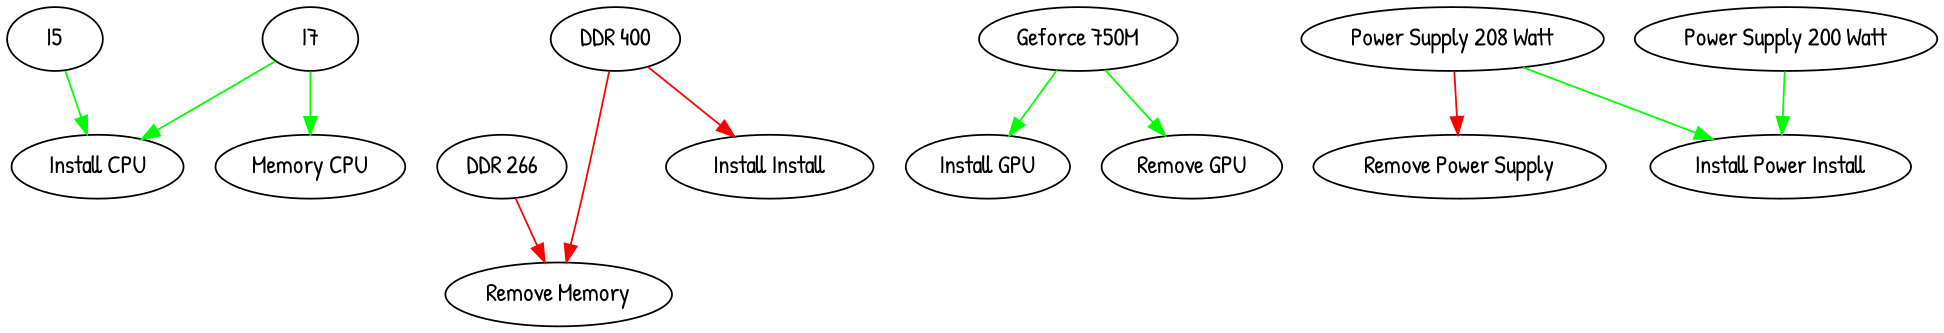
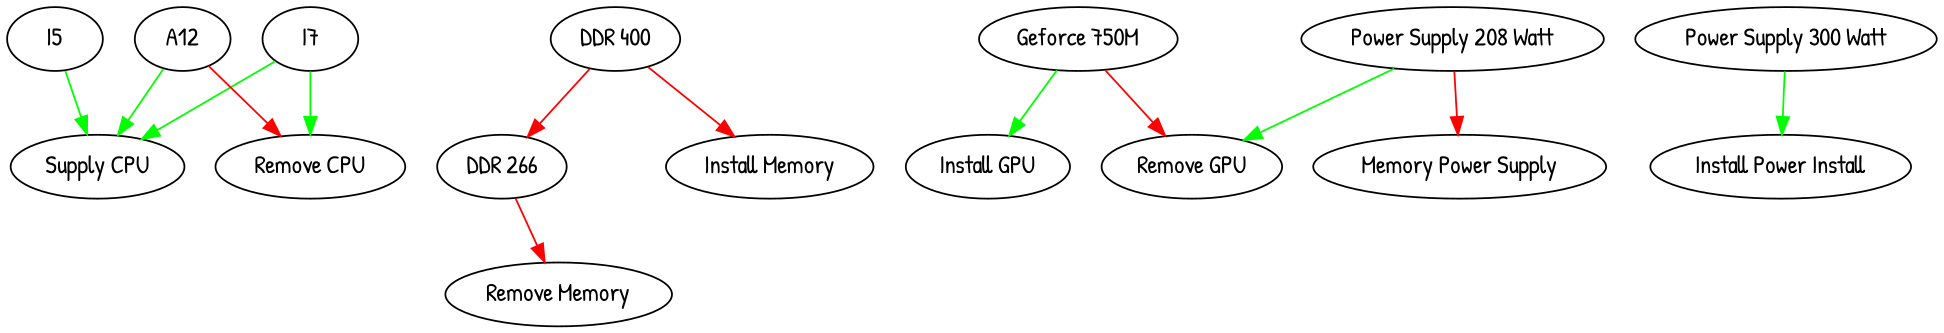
none -> (183, 39)
(1786, 39) -> (1786, 39)
(1129, 96) -> (1129, 96)
(1609, 100) -> (1327, 100)
(591, 158) -> (565, 96)
(98, 167) -> (98, 167)
(310, 167) -> (310, 167)
(770, 167) -> (770, 167)
(1460, 167) -> (1460, 167)
